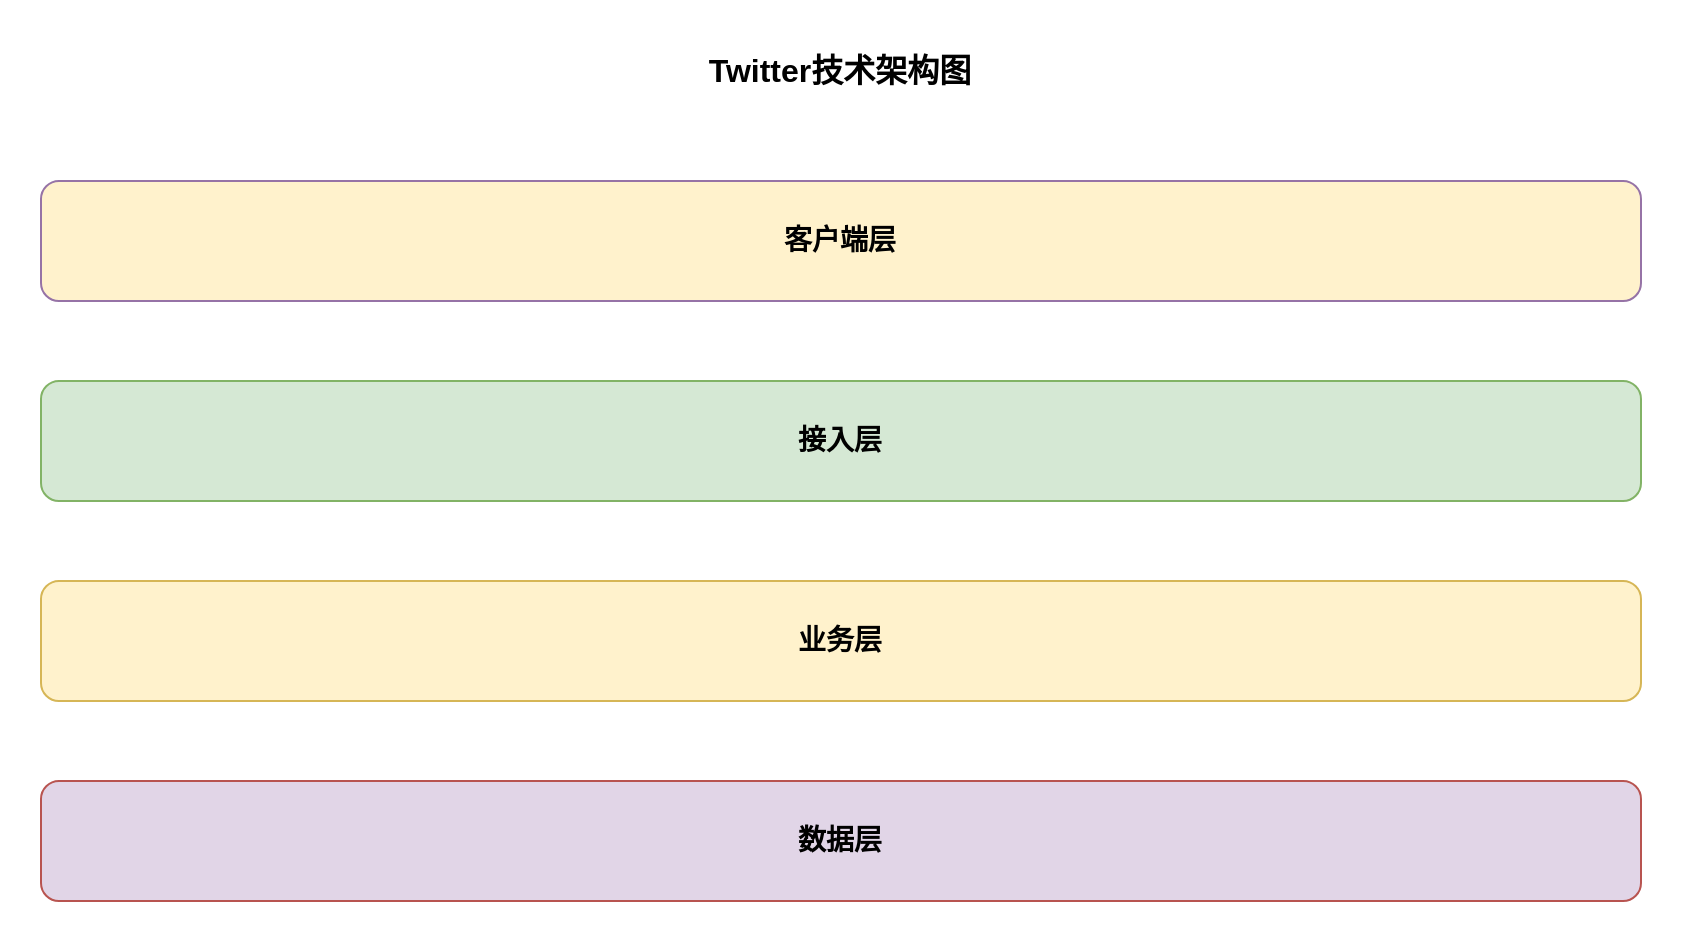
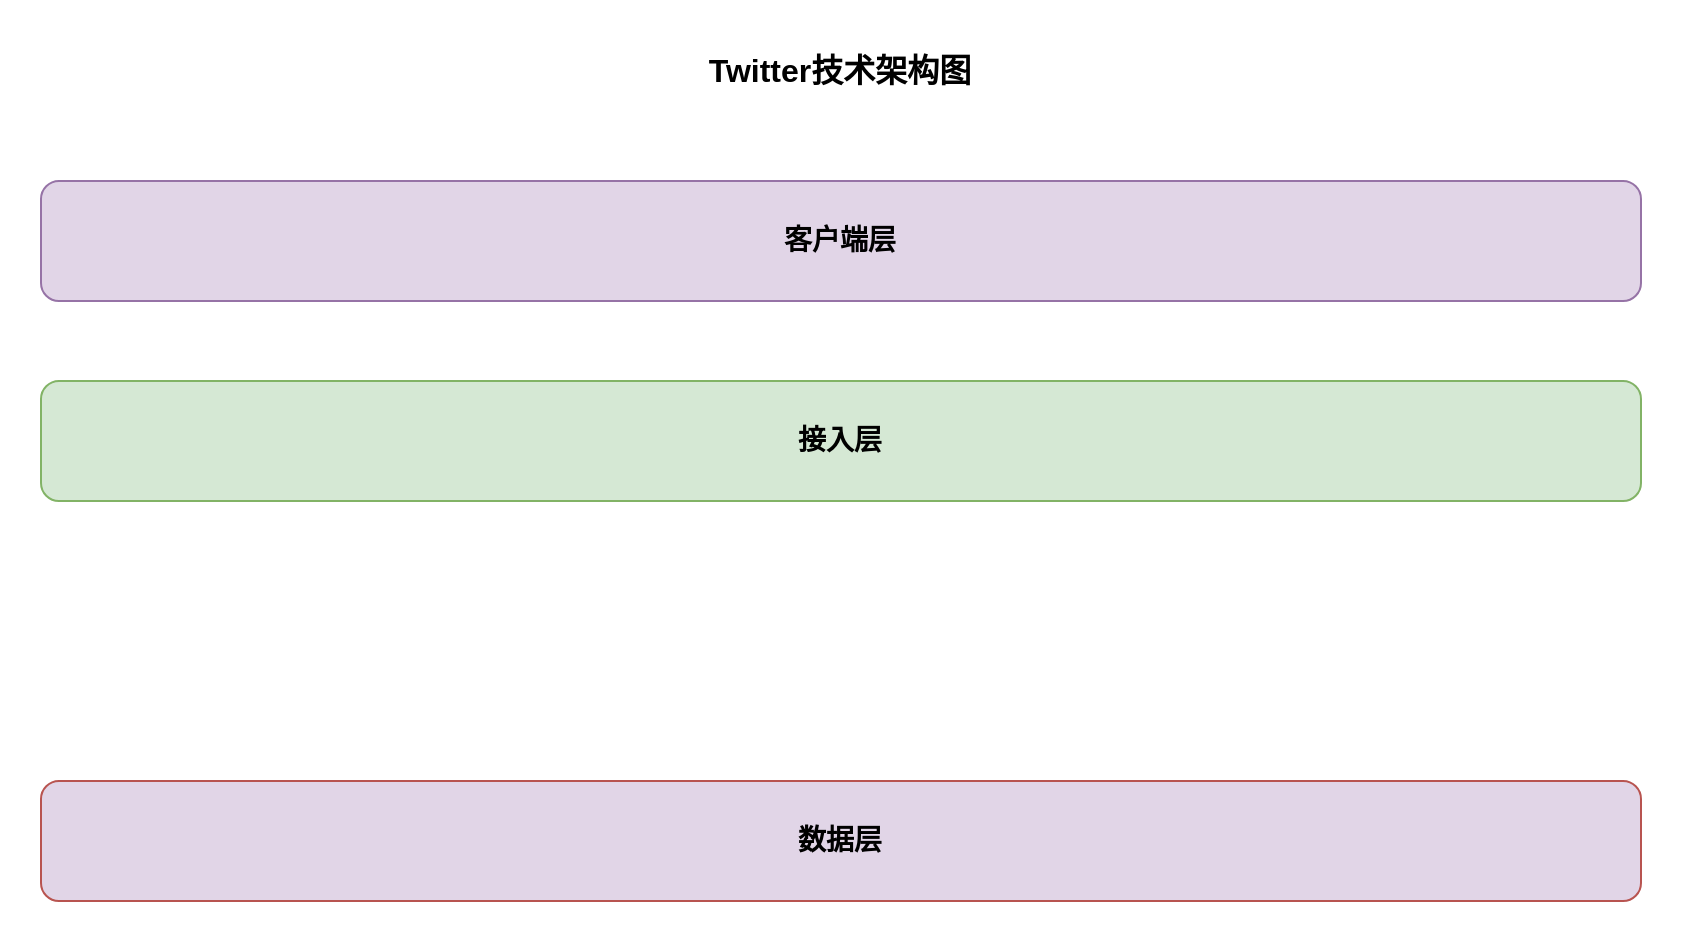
(841, 241) -> (841, 241)
(841, 641) -> none
